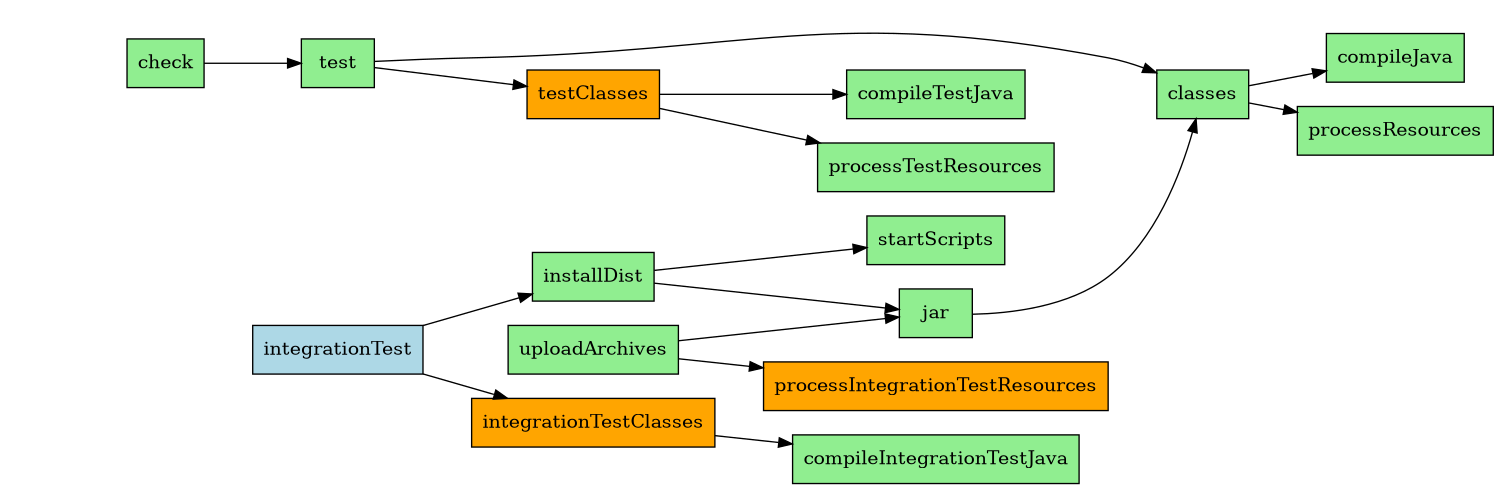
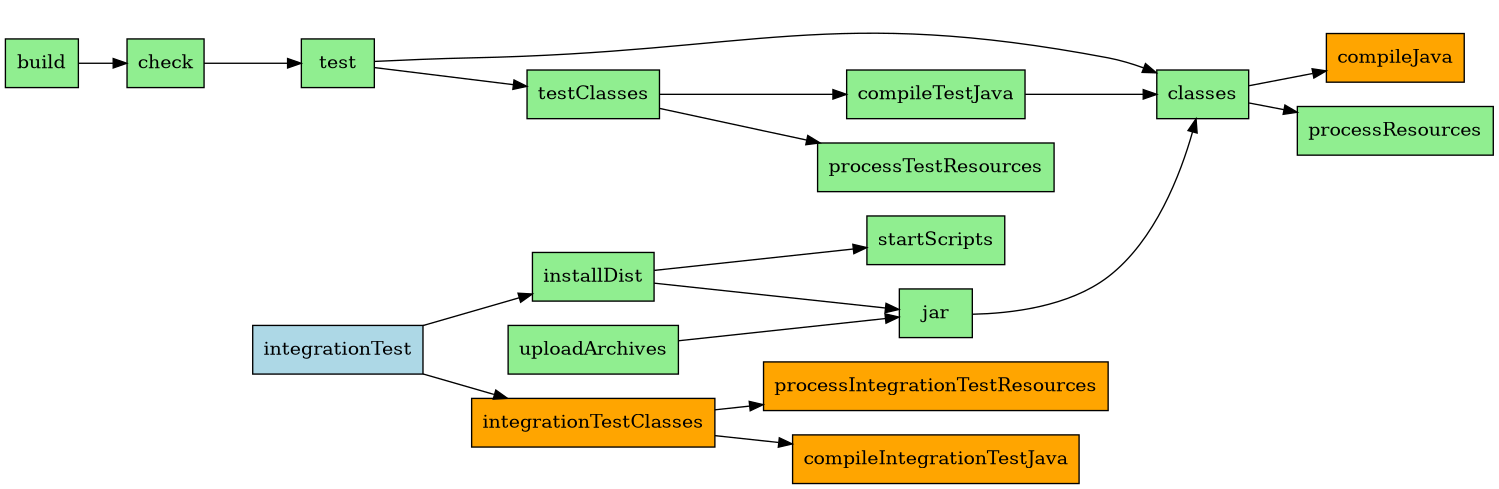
(1395, 58) -> (1395, 58)
none -> (42, 63)
(593, 94) -> (593, 94)
none -> (1084, 94)
(714, 363) -> (732, 408)
(936, 459) -> (936, 459)
